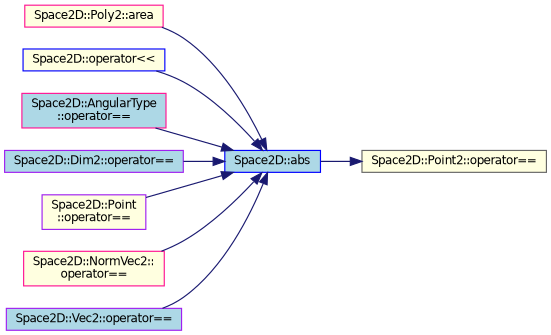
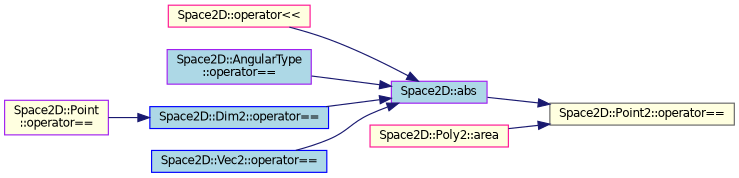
(94, 60) -> (239, 16)
(221, 74) -> (523, 127)
(94, 111) -> (239, 67)
(94, 161) -> (239, 118)
(273, 161) -> (439, 92)
(184, 187) -> (123, 118)
(94, 269) -> none
(94, 319) -> (239, 161)
